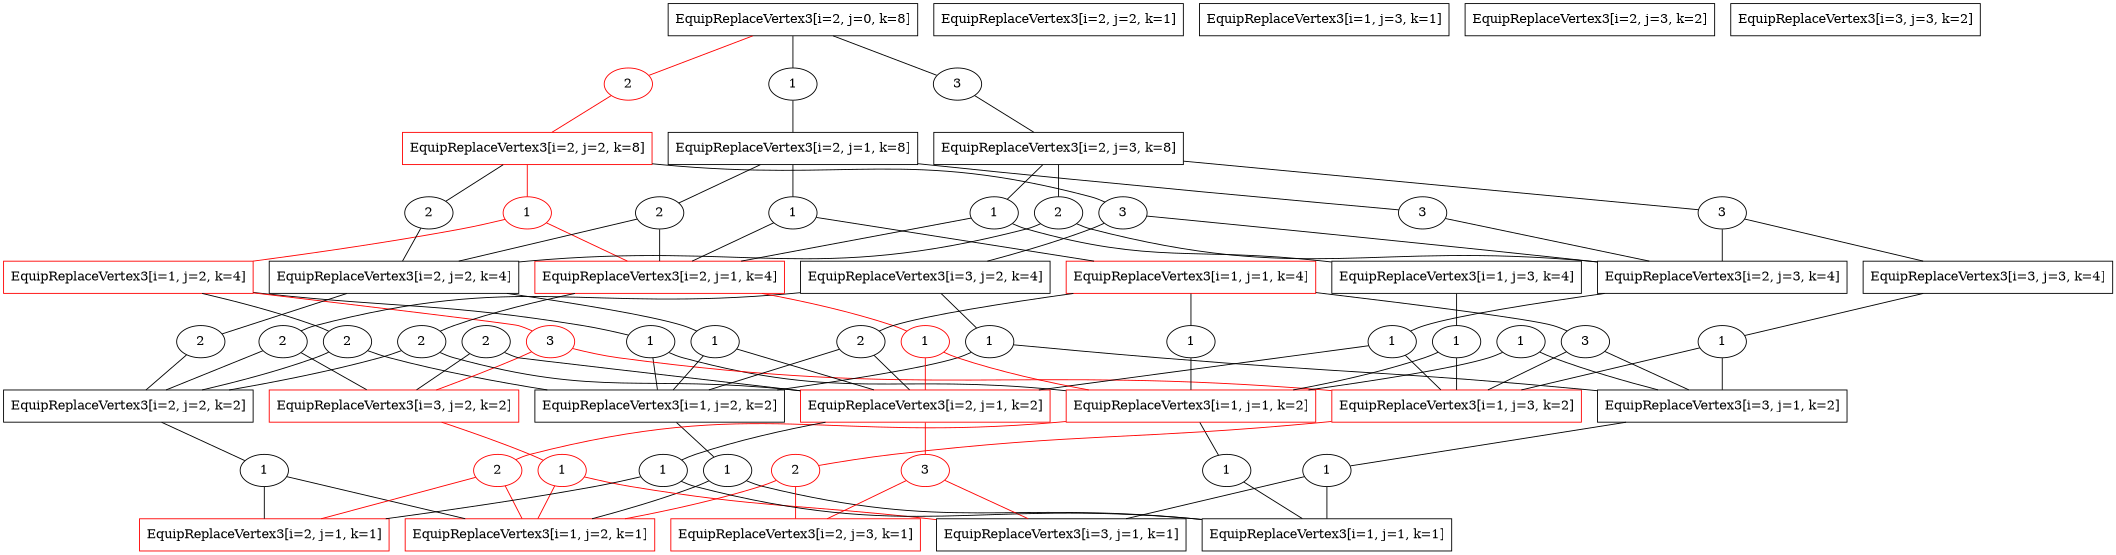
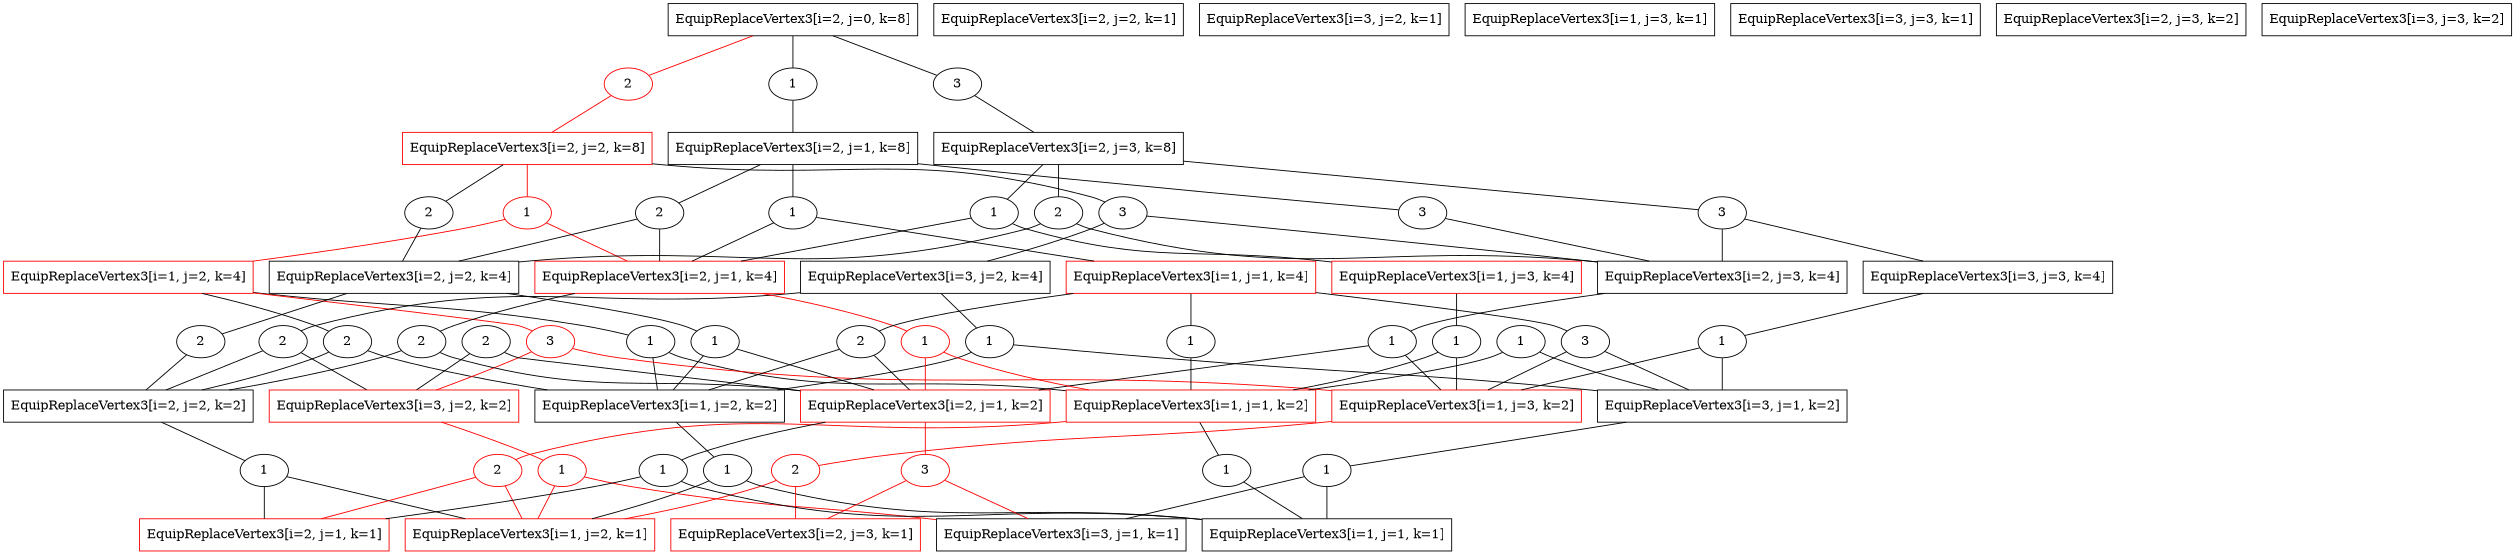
none -> (1324, 20)
none -> (1856, 20)
(1457, 277) -> (1457, 277)
